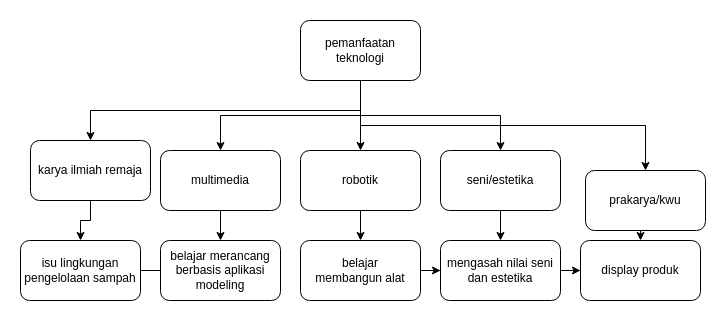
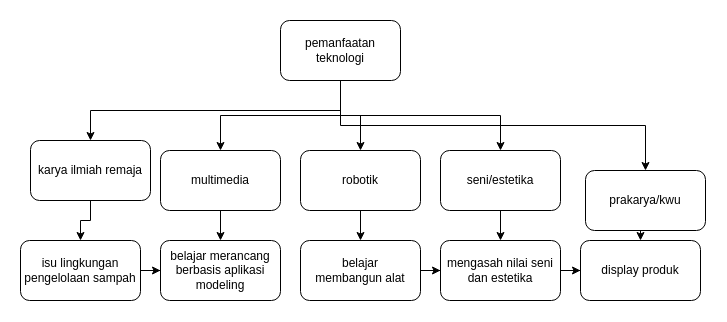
(361, 51) -> (341, 51)
(155, 271) -> (152, 271)
